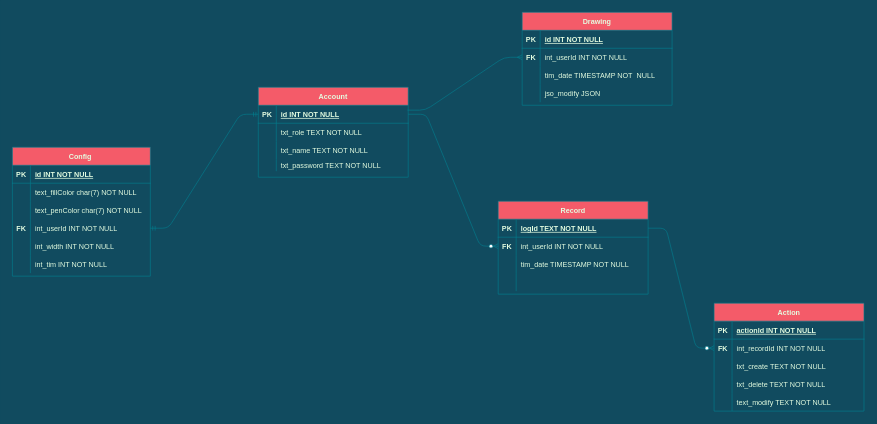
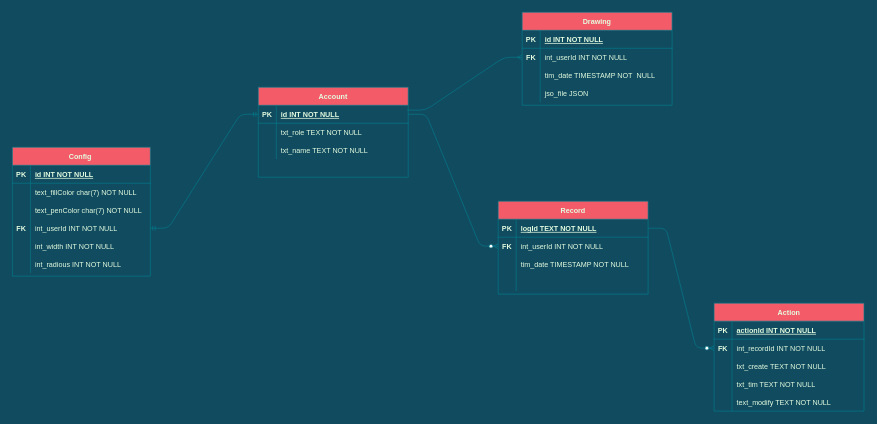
(573, 94) -> (568, 94)
(342, 165) -> none
(70, 265) -> (79, 265)
(781, 385) -> (775, 385)
